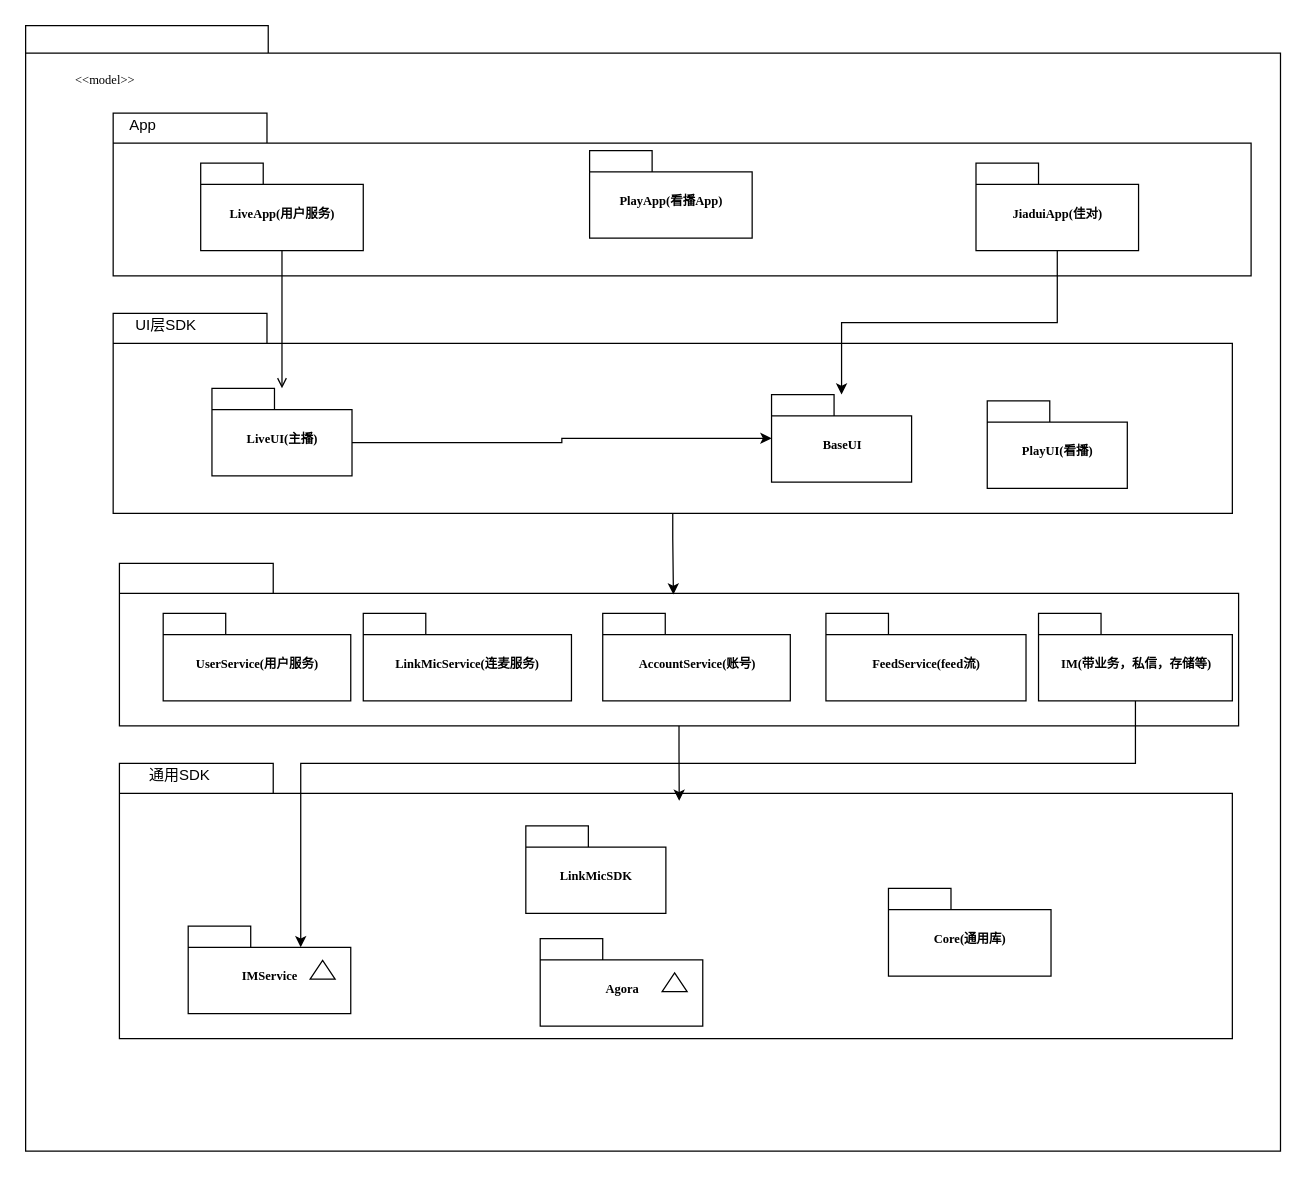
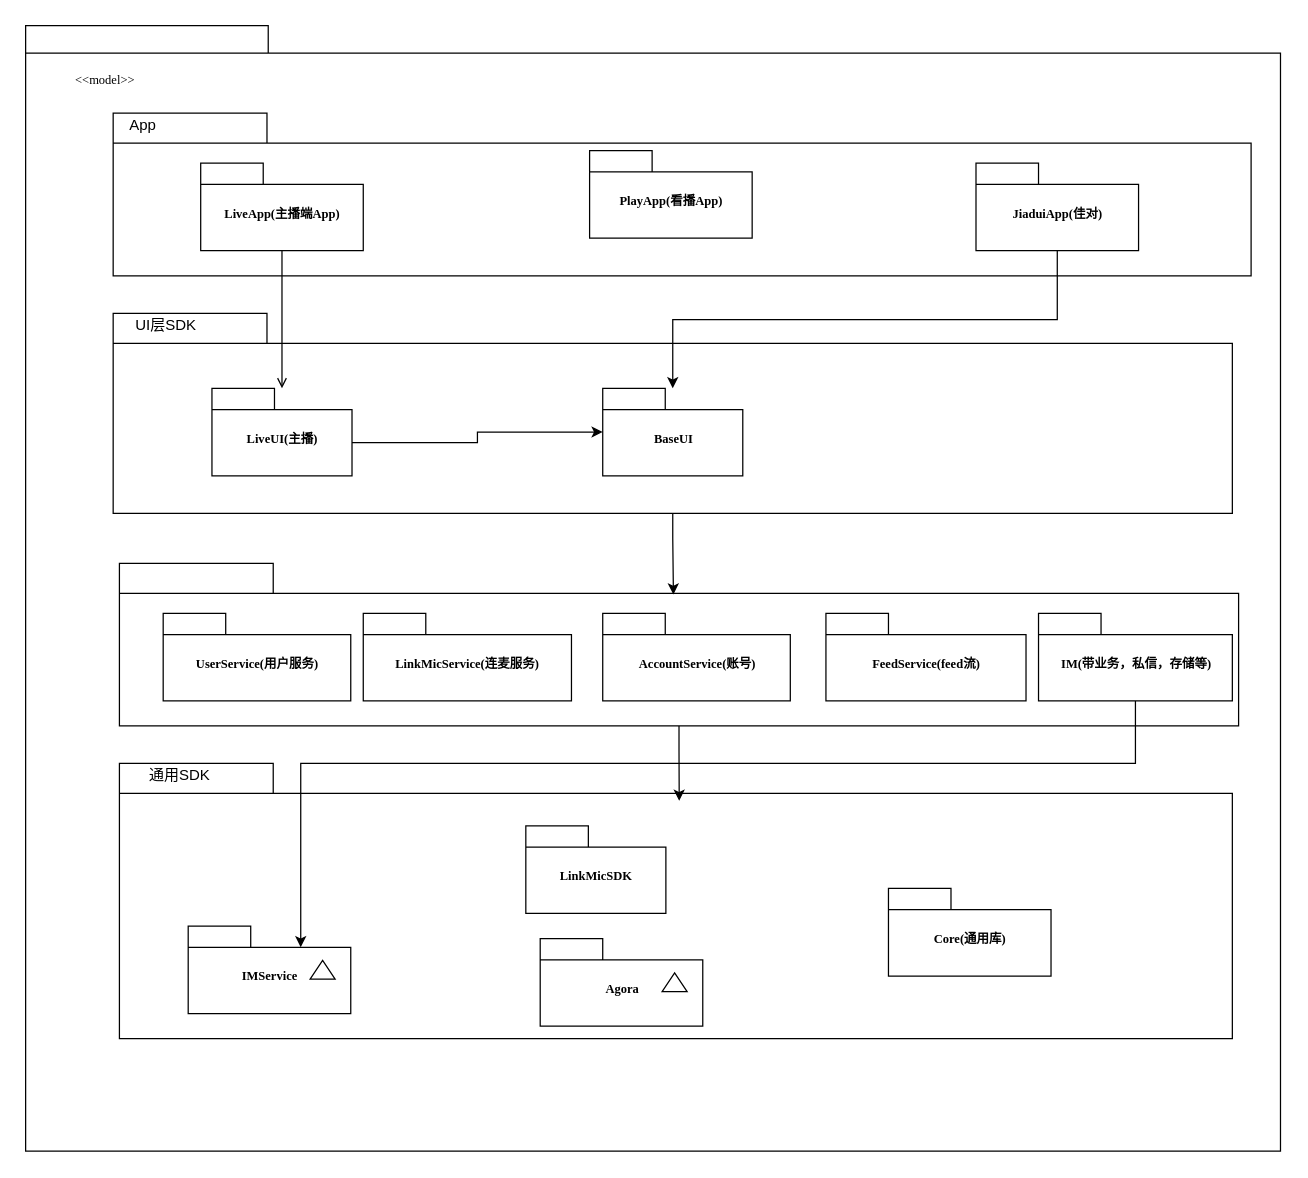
(283, 213) -> (283, 213)
(841, 438) -> (673, 432)
(1057, 444) -> none
